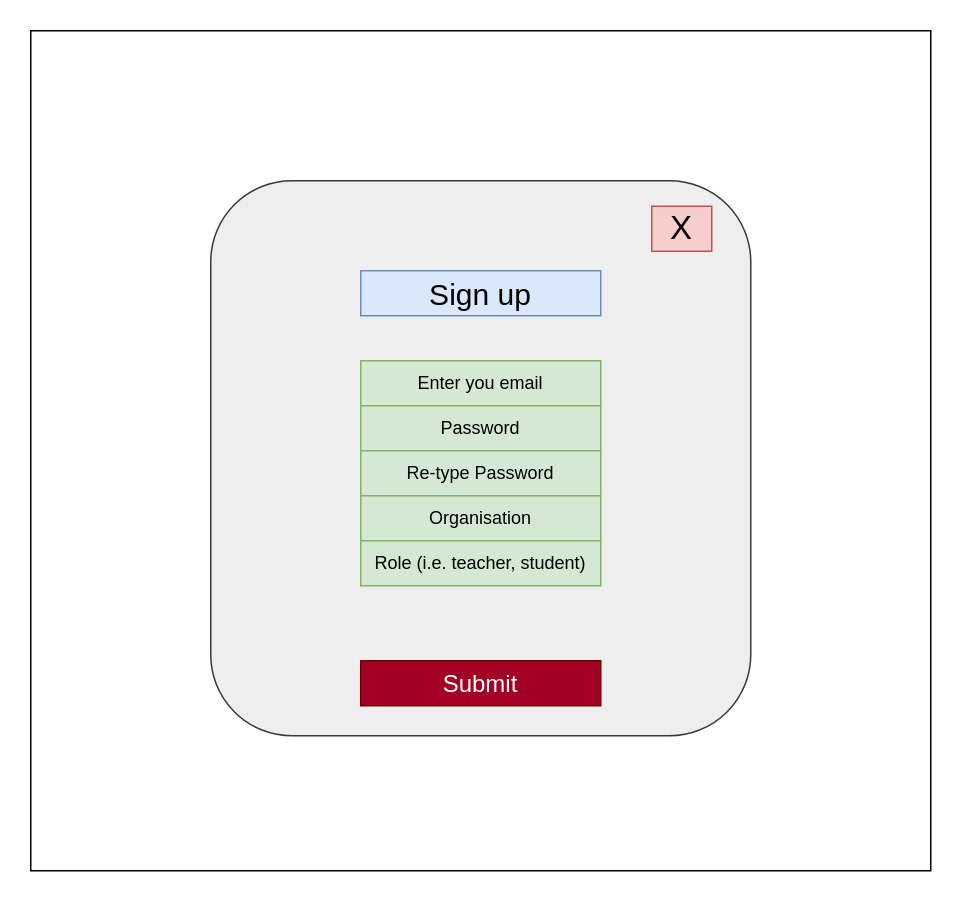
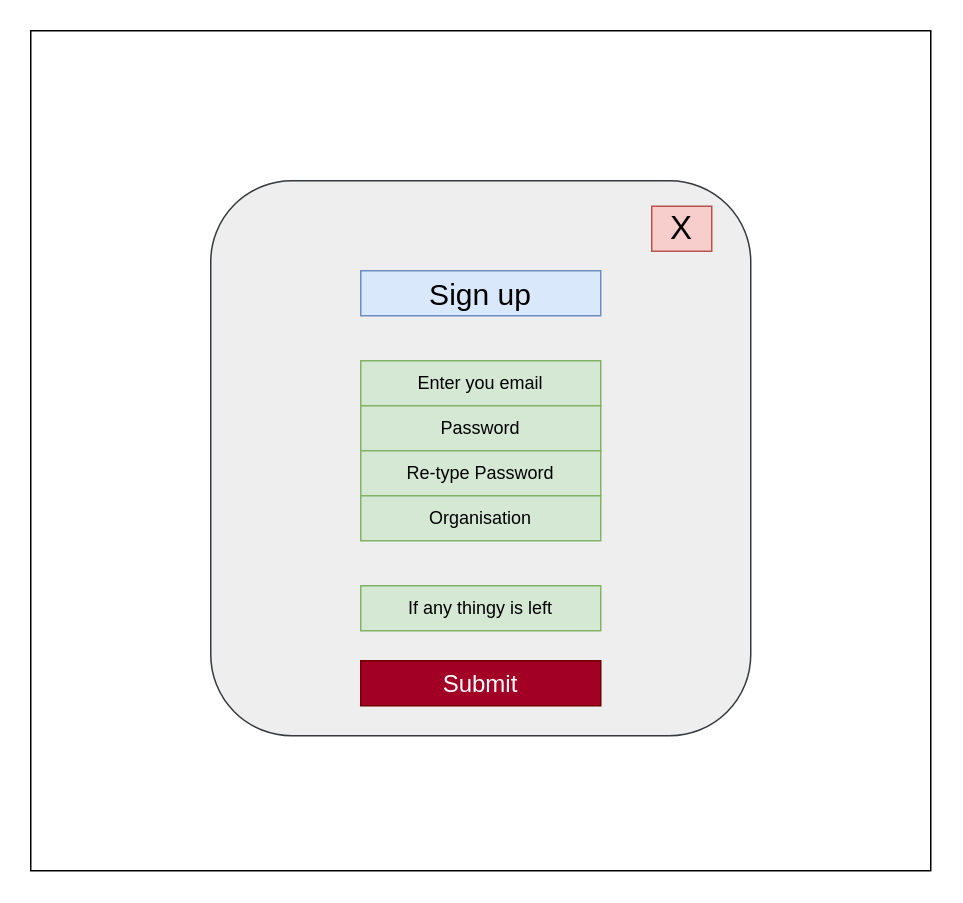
(481, 563) -> none
none -> (481, 608)
